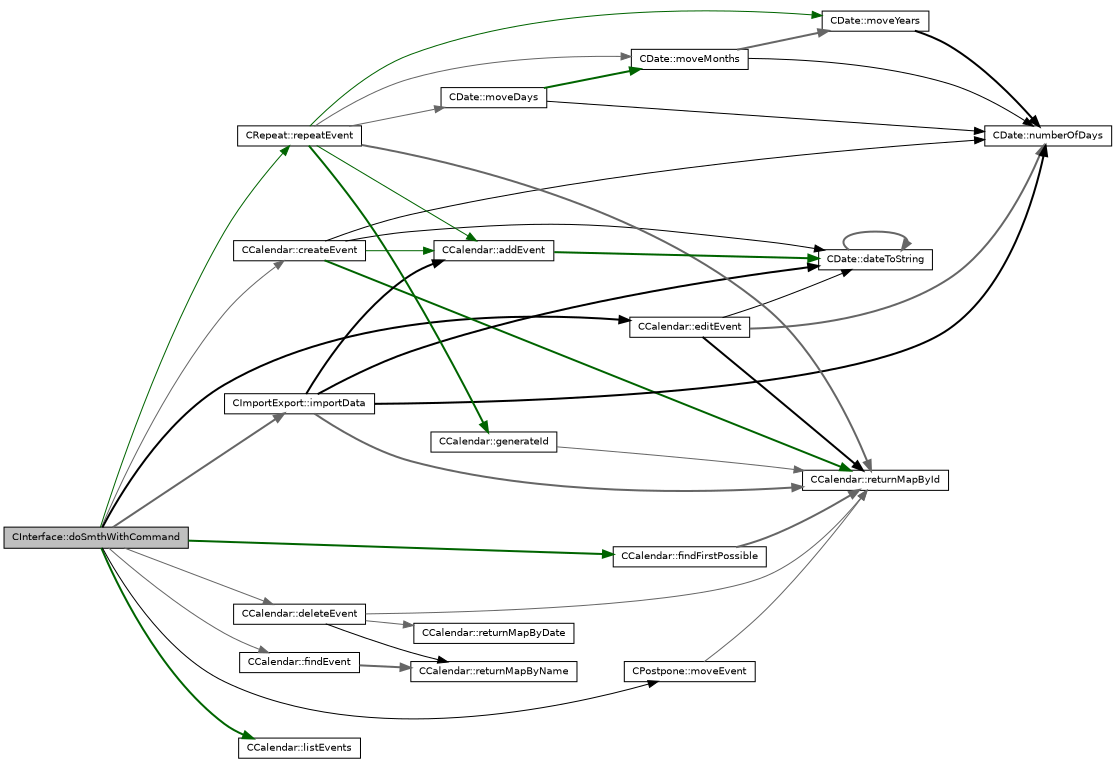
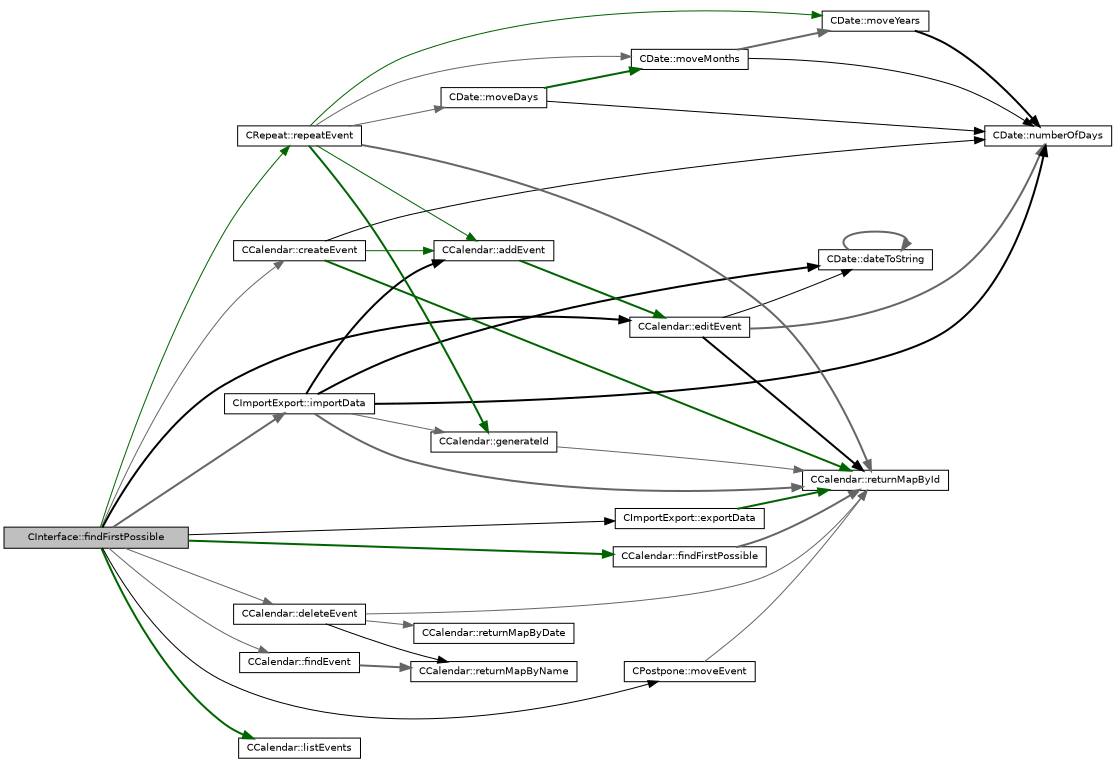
(580, 225) -> none
(675, 255) -> (587, 287)
none -> (392, 422)
none -> (690, 519)
(96, 538) -> (96, 538)
